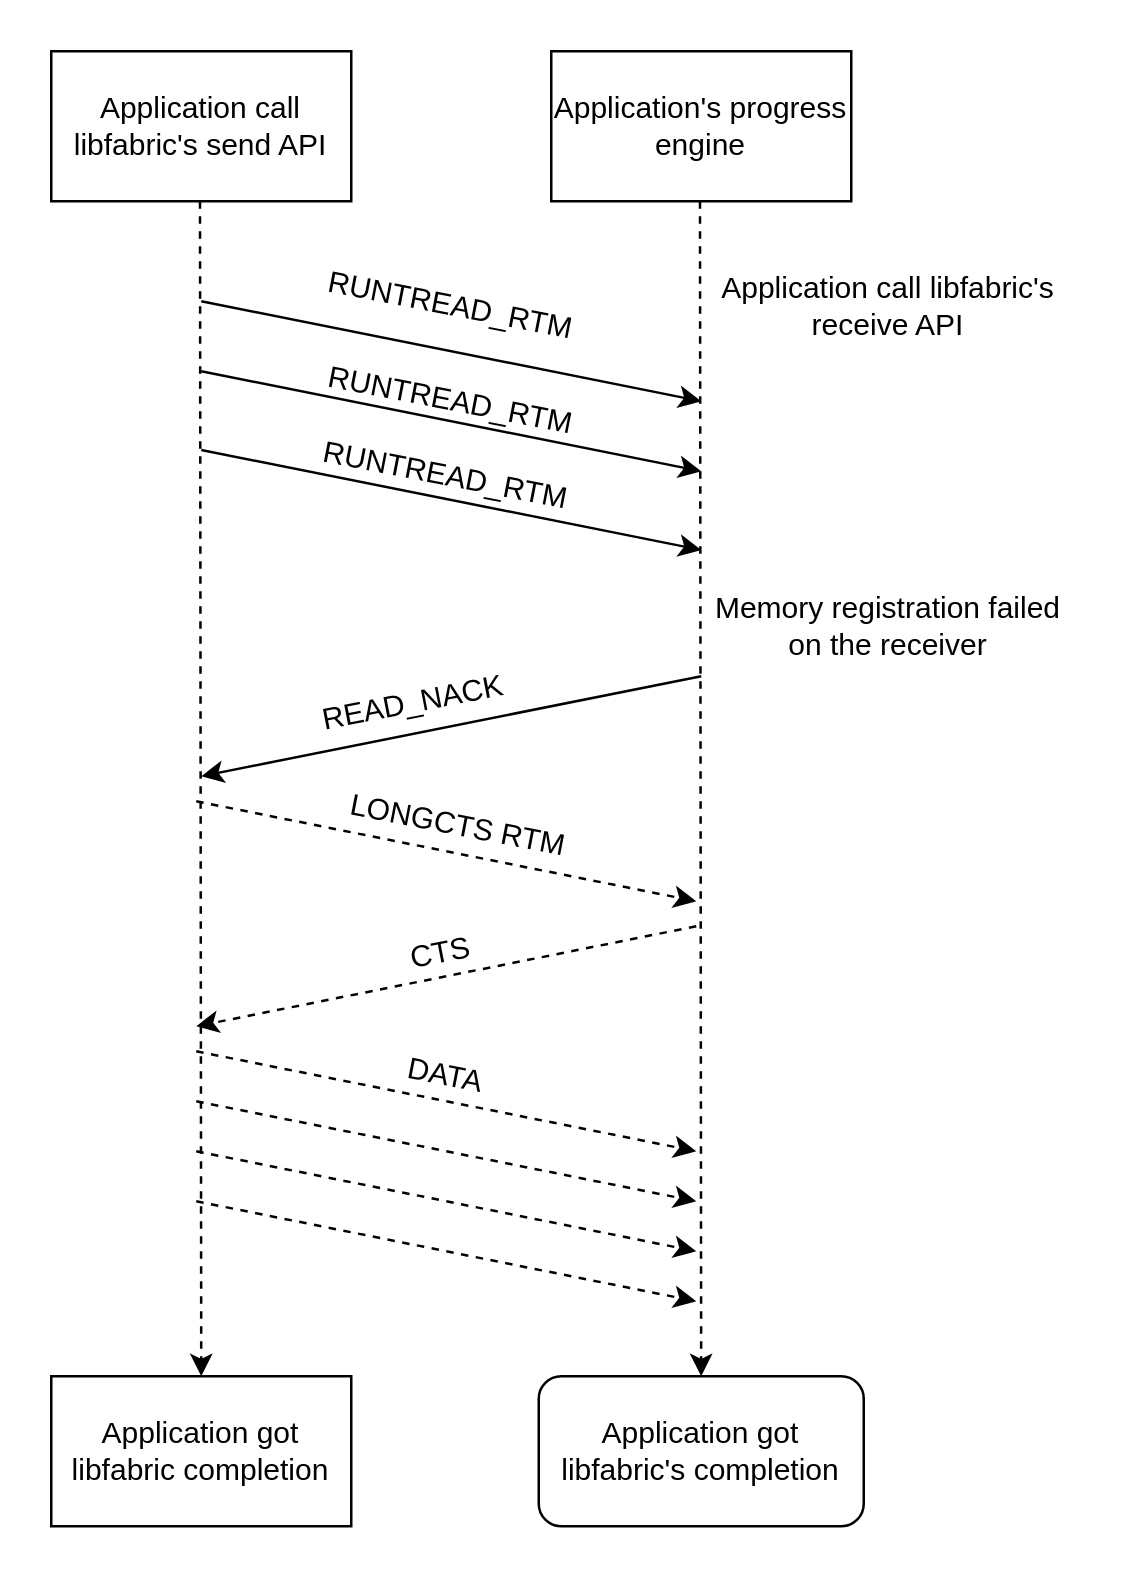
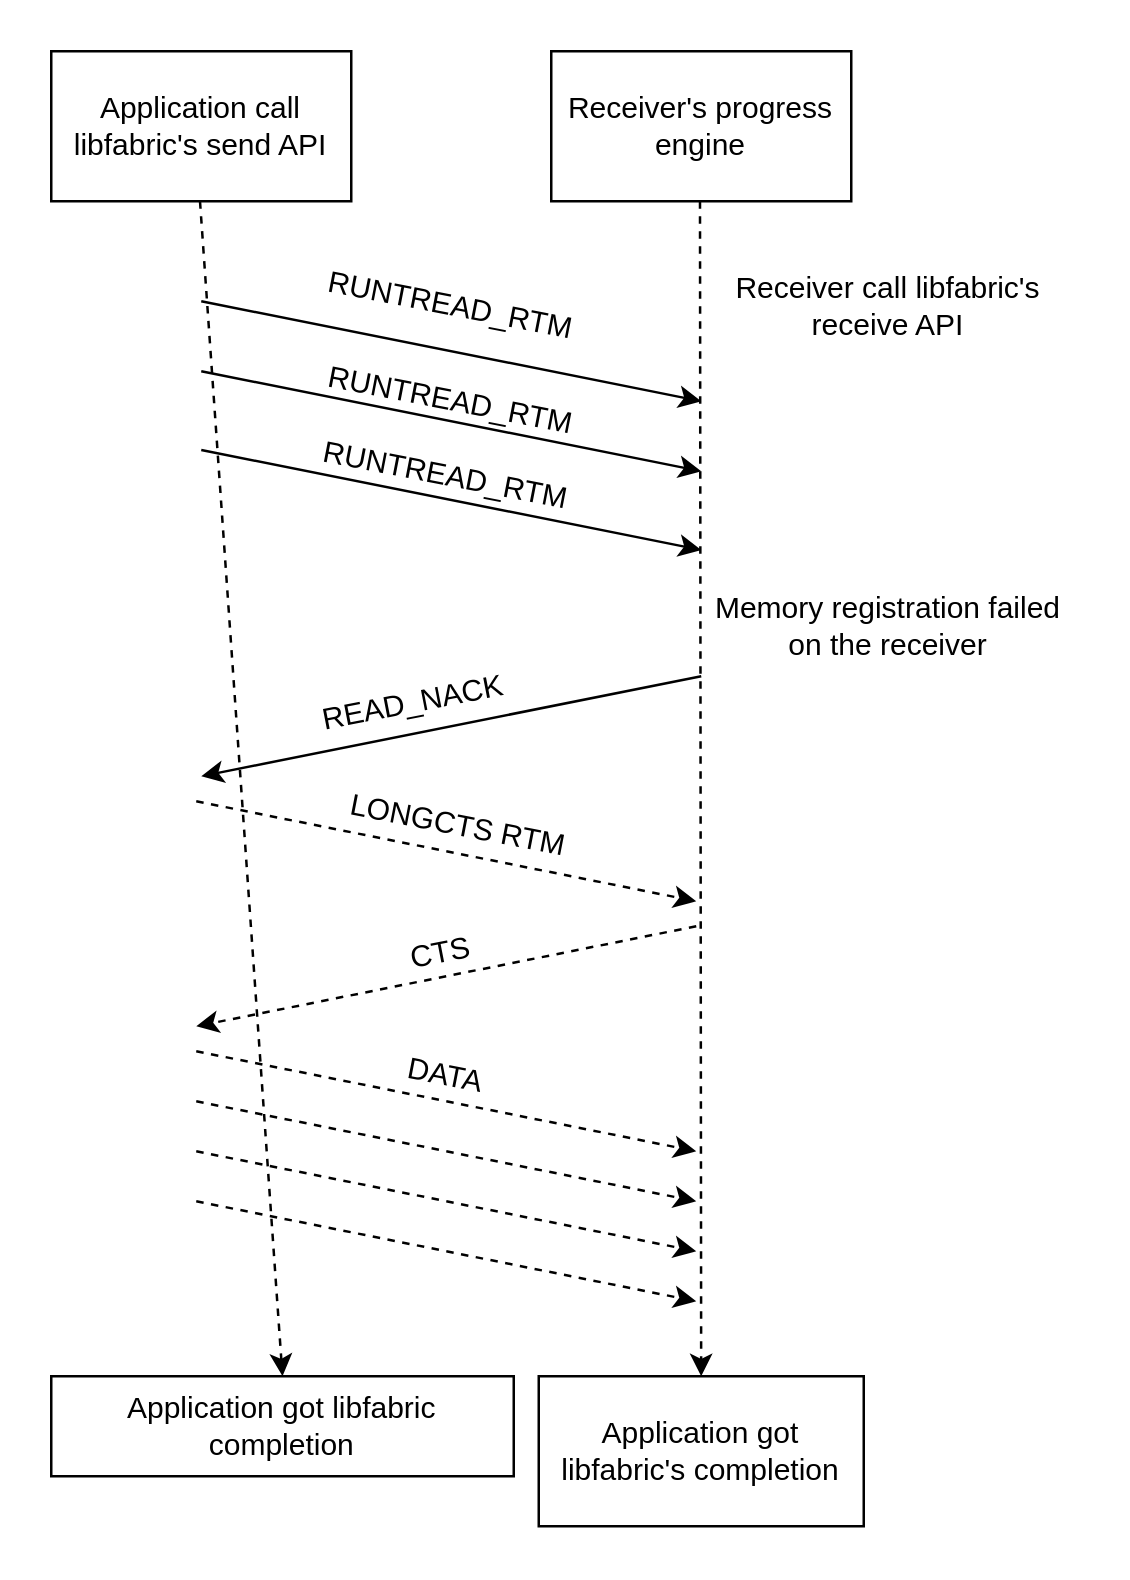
(701, 126) -> (701, 126)
(889, 306) -> (889, 306)
(201, 1451) -> (283, 1426)
(701, 1451) -> (701, 1451)
